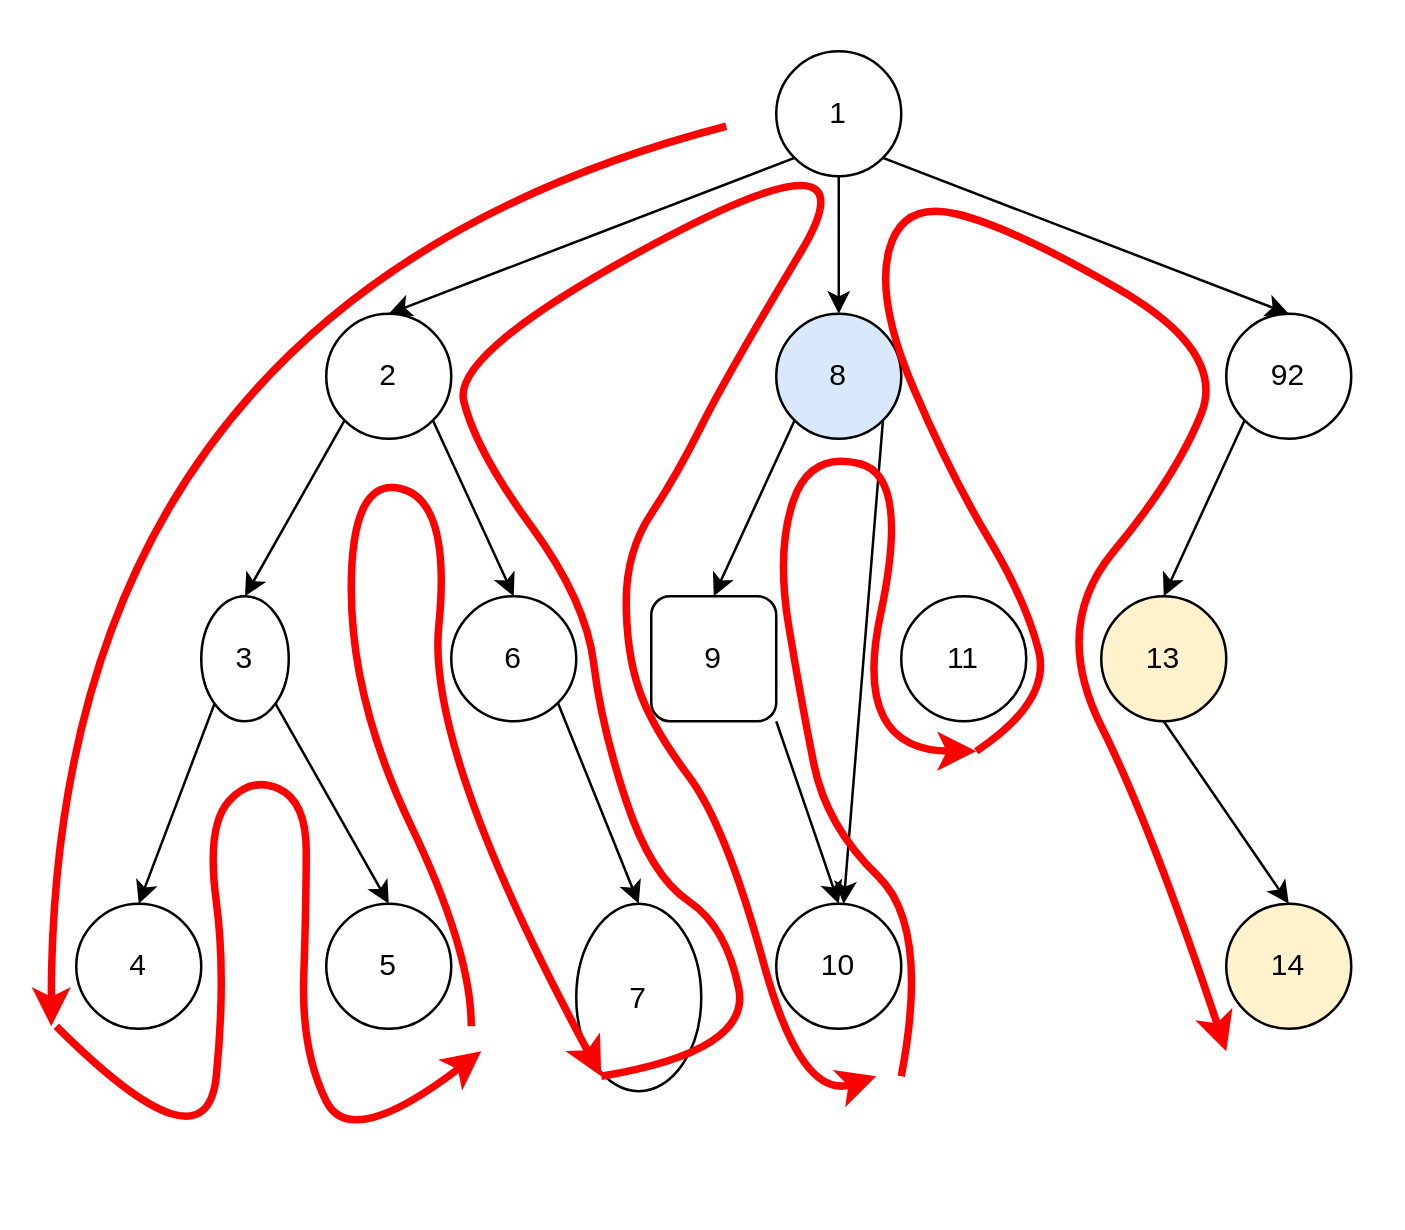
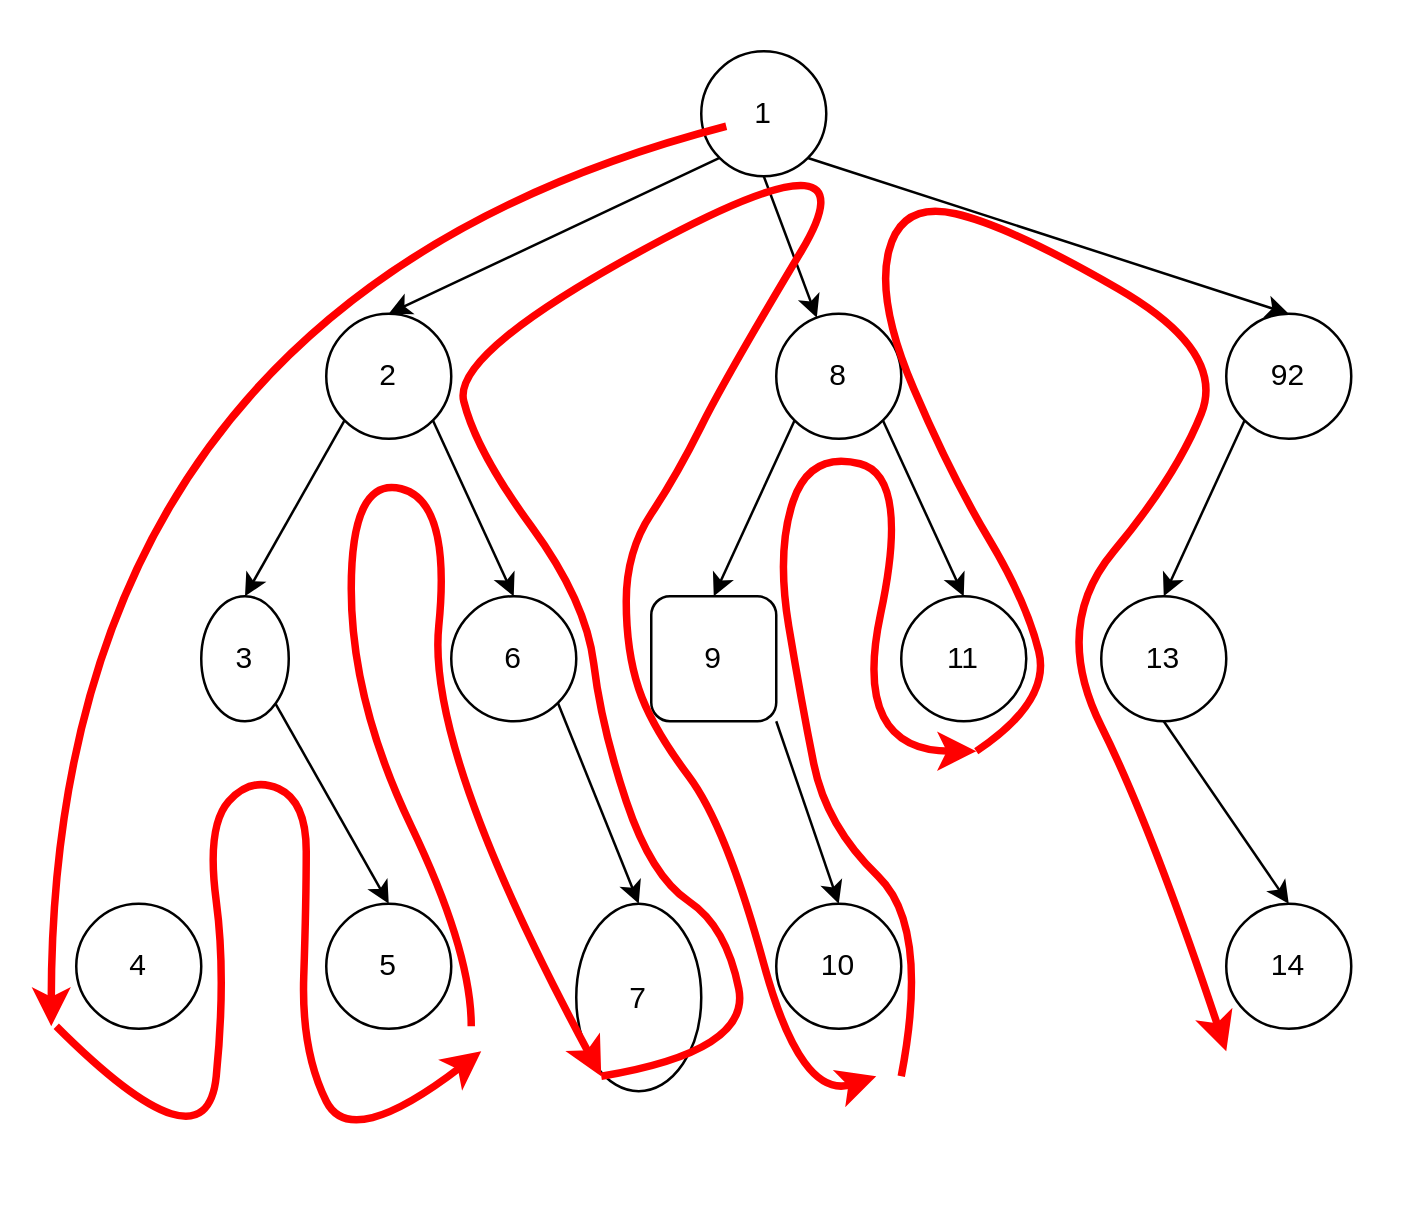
(839, 114) -> (764, 114)
(839, 376) -> (839, 376)
(1164, 659) -> (1164, 659)
(863, 660) -> (920, 501)
(179, 796) -> none
(1289, 966) -> (1289, 966)
